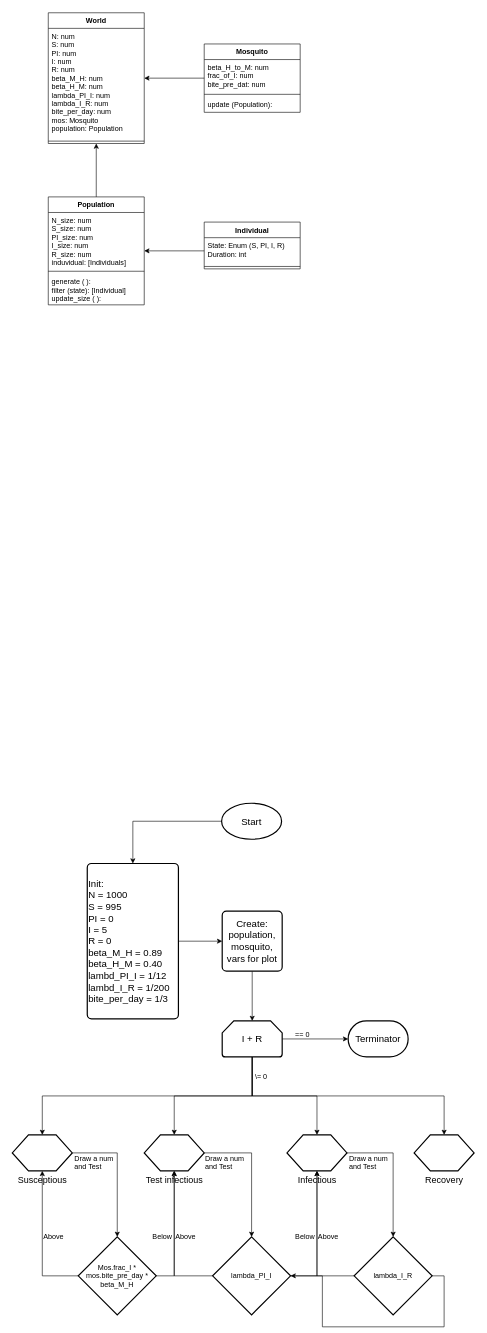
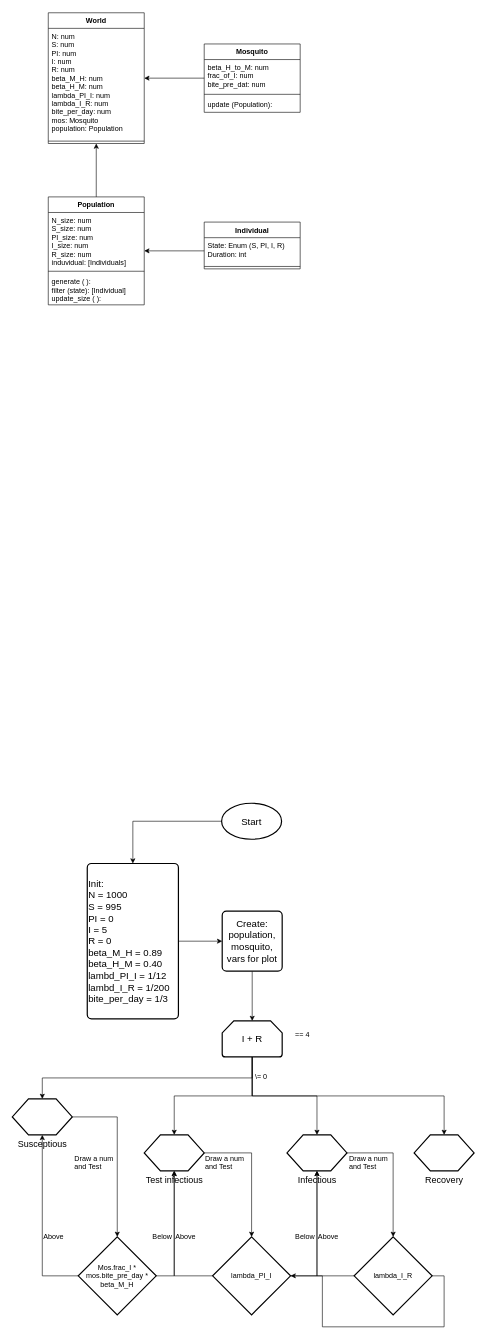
(303, 1035) -> (303, 1035)
(342, 1039) -> none
(378, 1039) -> none
(42, 1153) -> (42, 1117)
